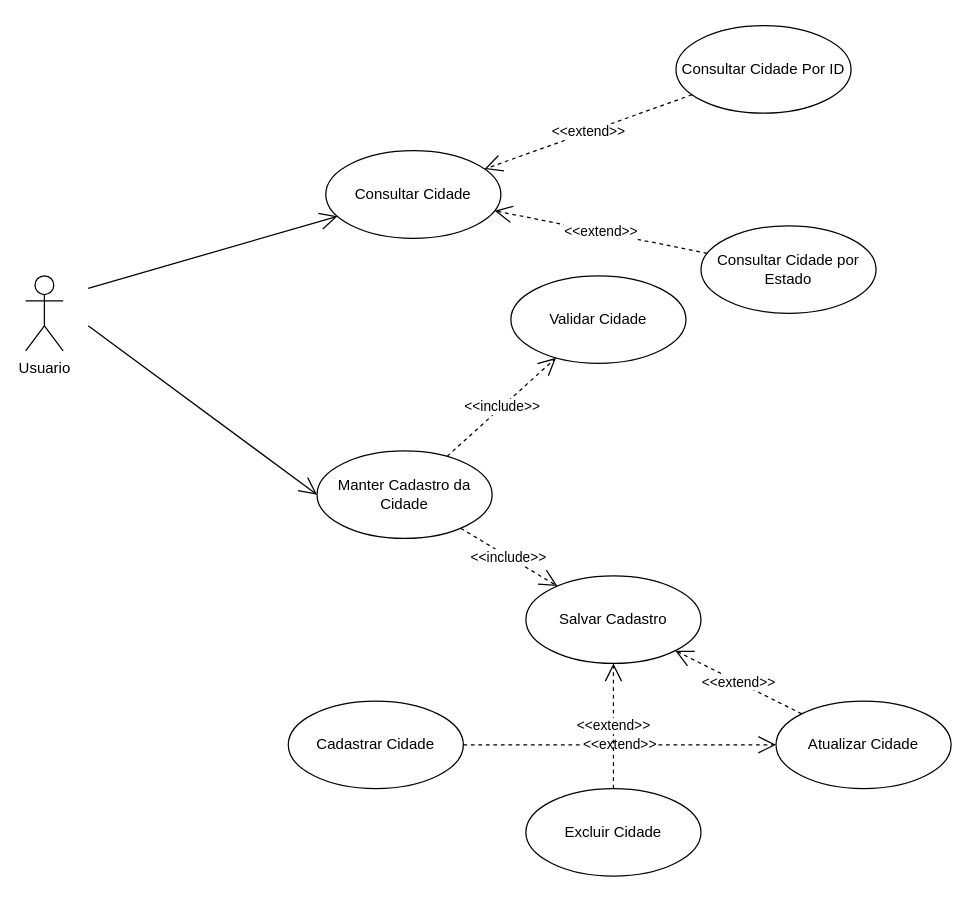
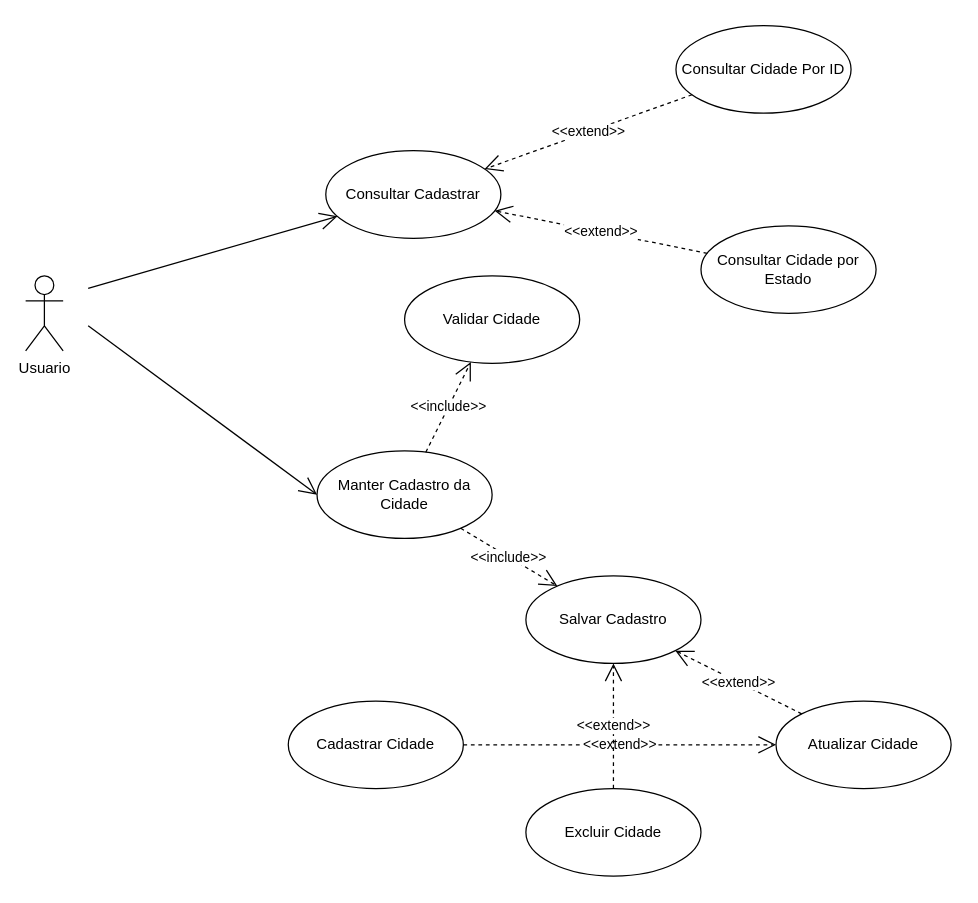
(413, 194) -> (413, 194)
(598, 319) -> (492, 319)
